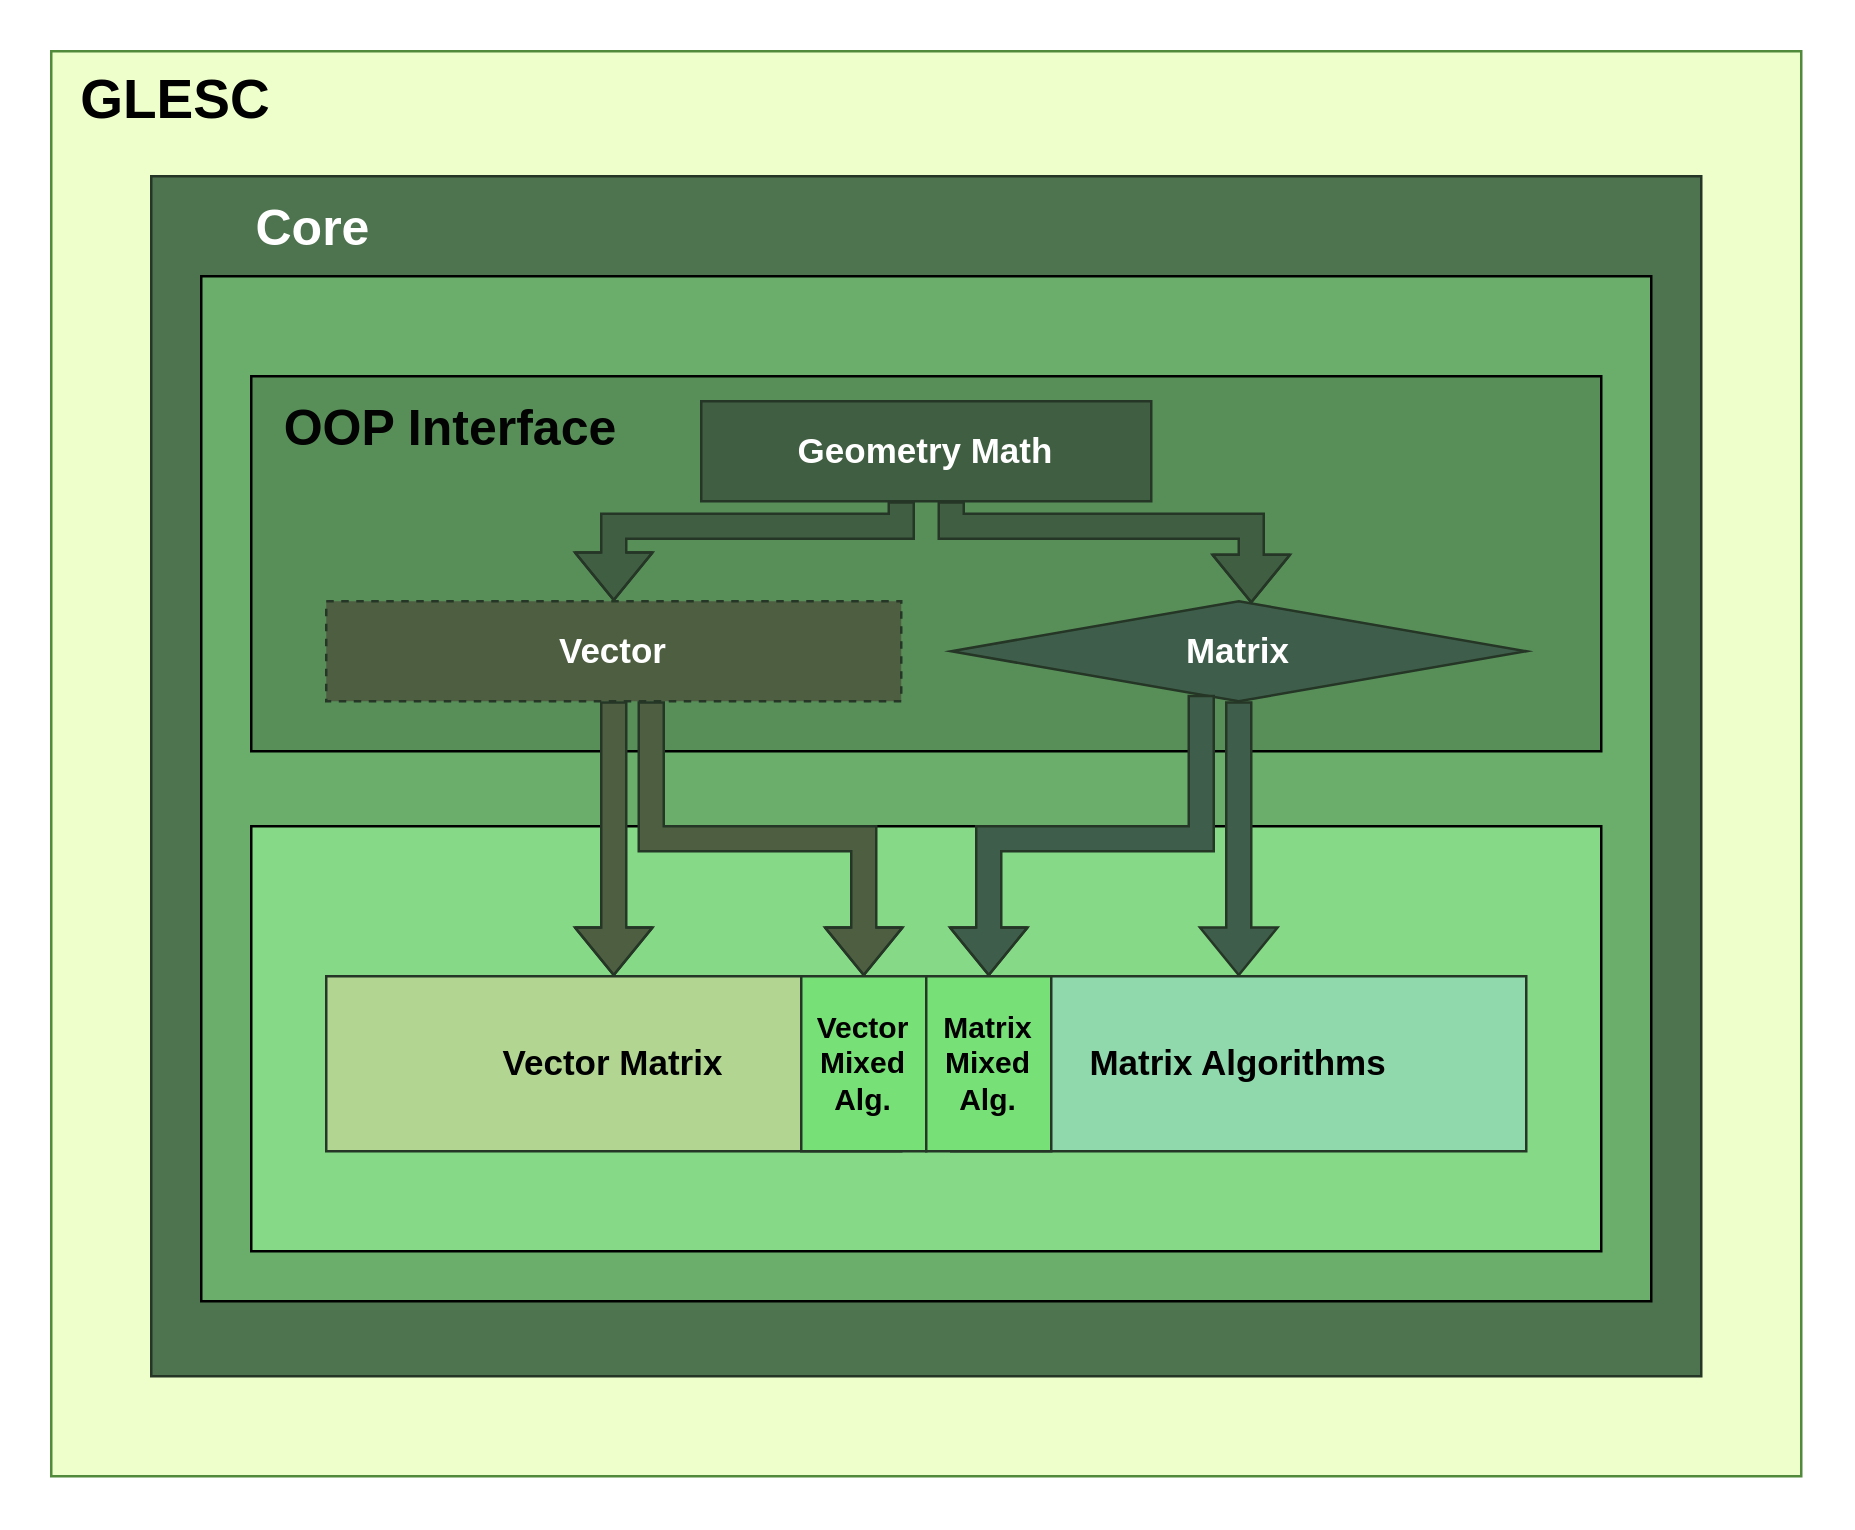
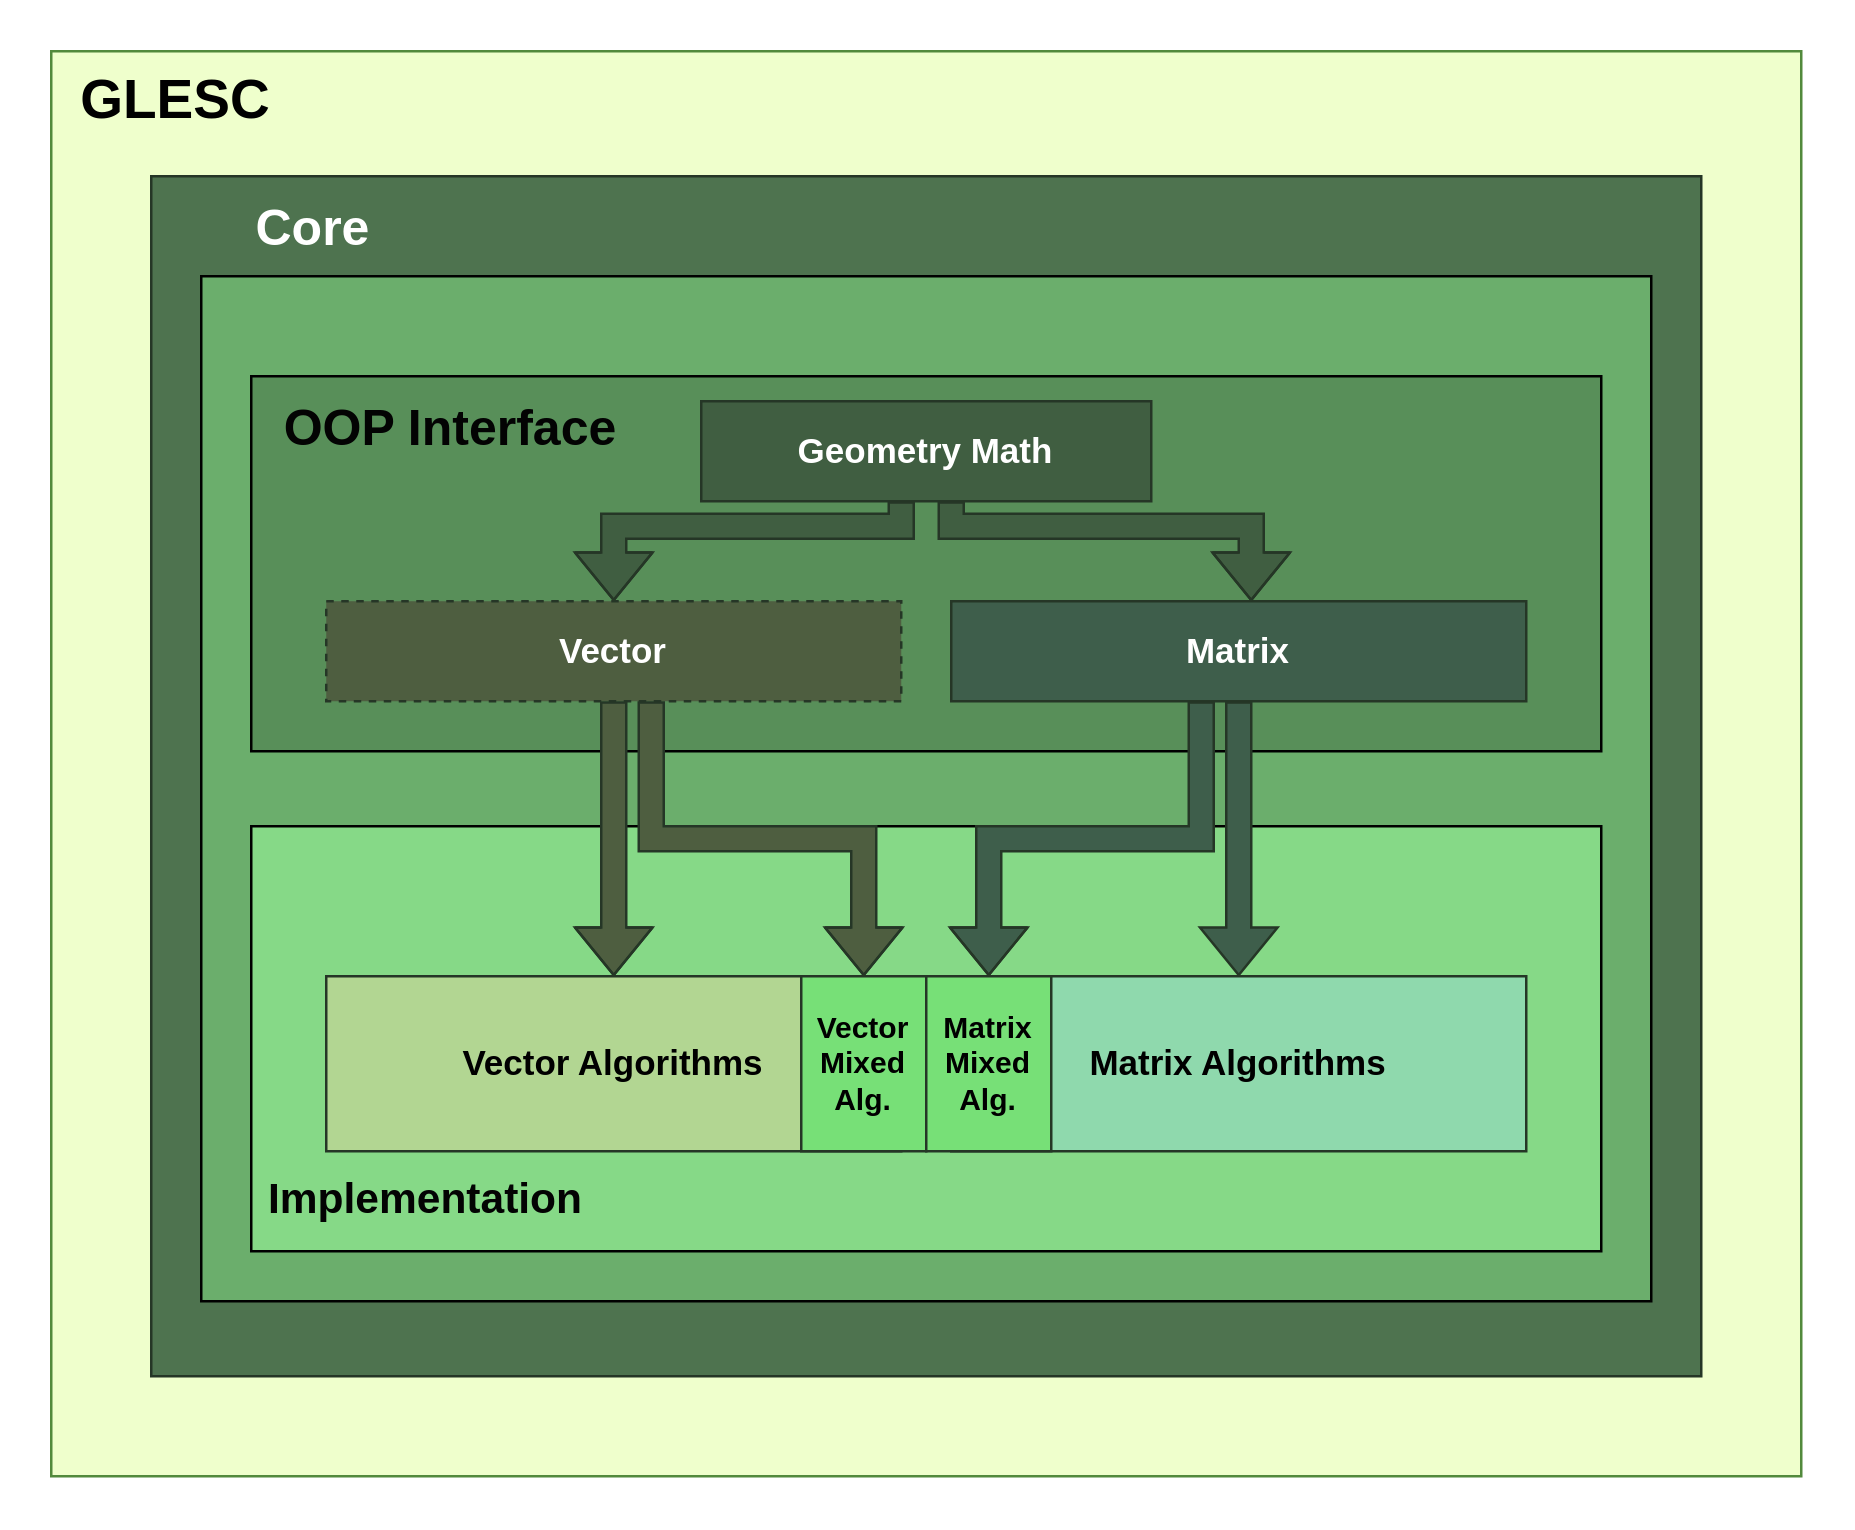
(1239, 651) -> (1239, 651)
(614, 1064) -> (614, 1064)
none -> (426, 1201)
